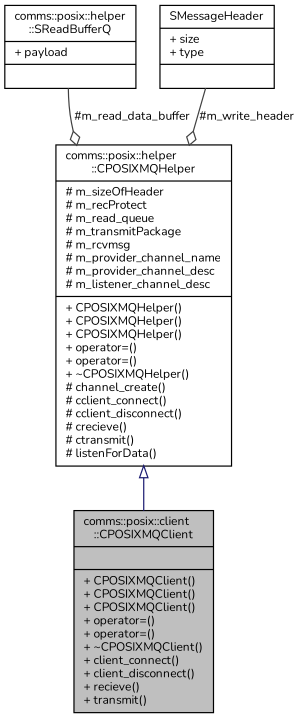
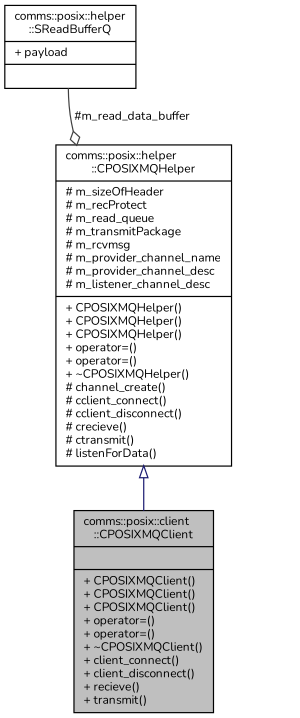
(217, 47) -> none
